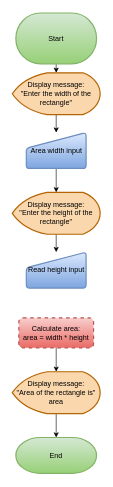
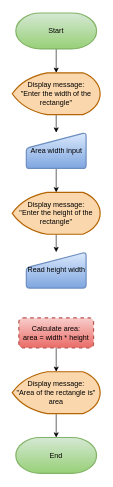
(56, 38) -> (56, 30)
(57, 270) -> (57, 270)
